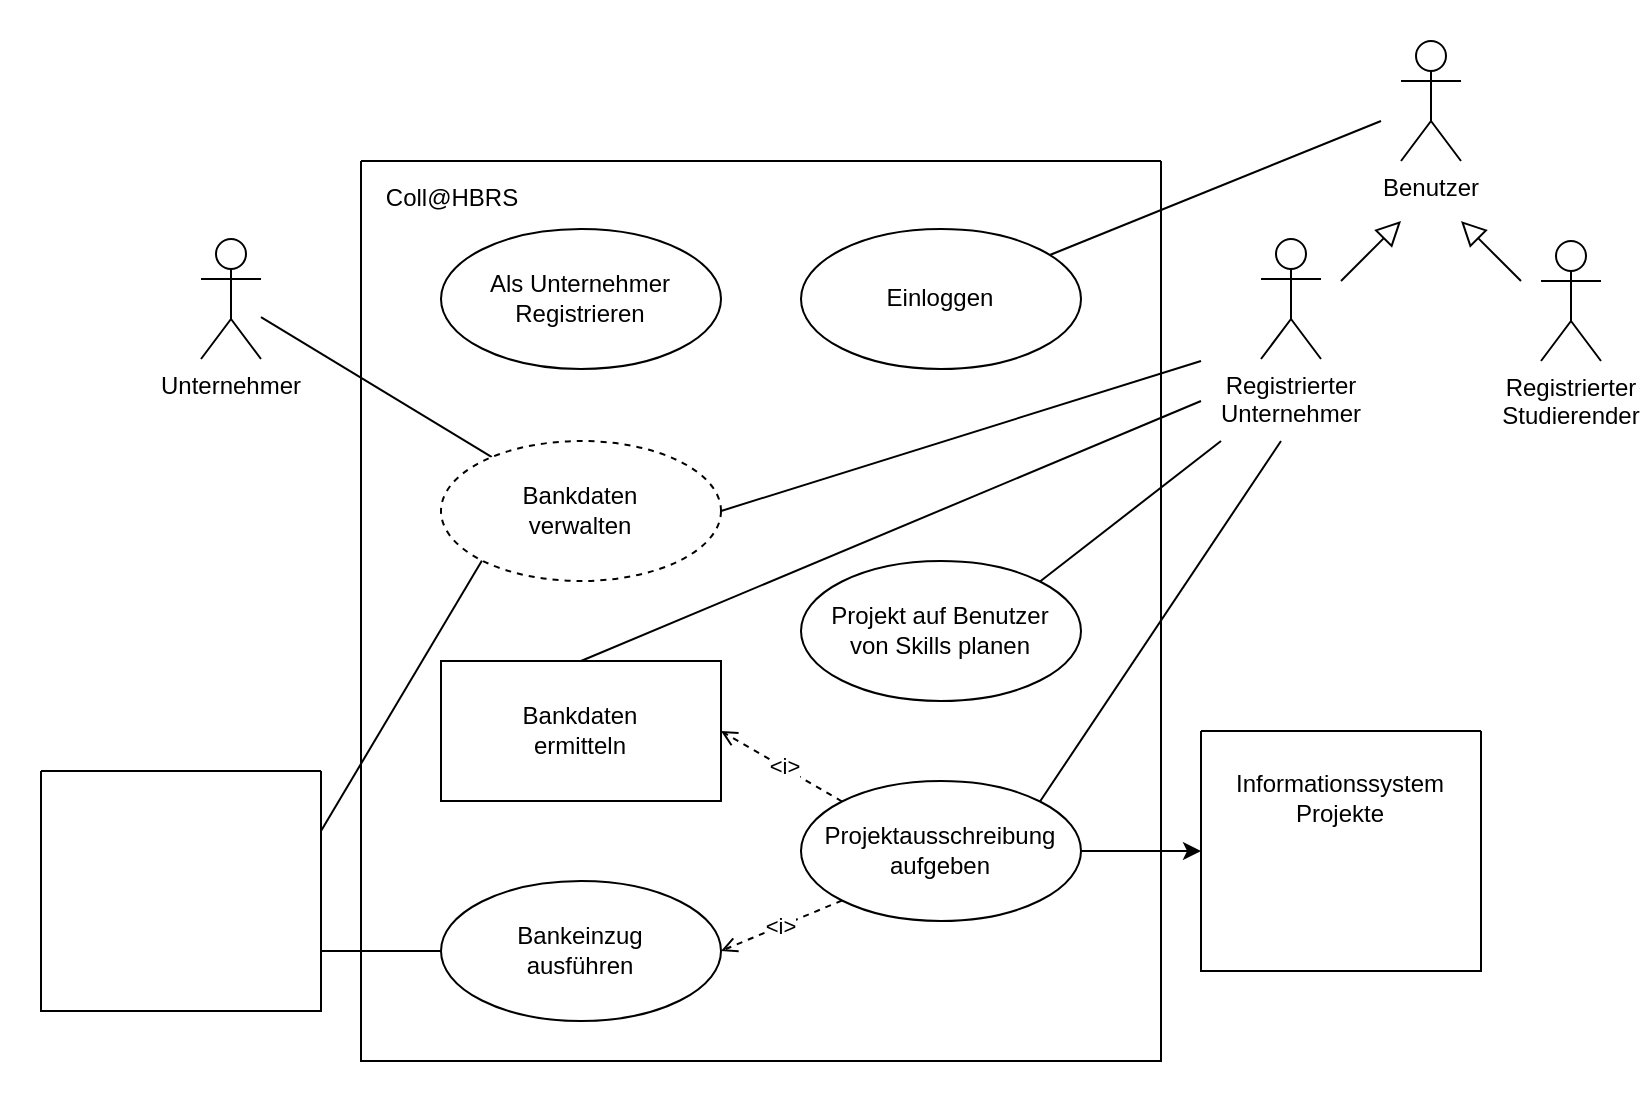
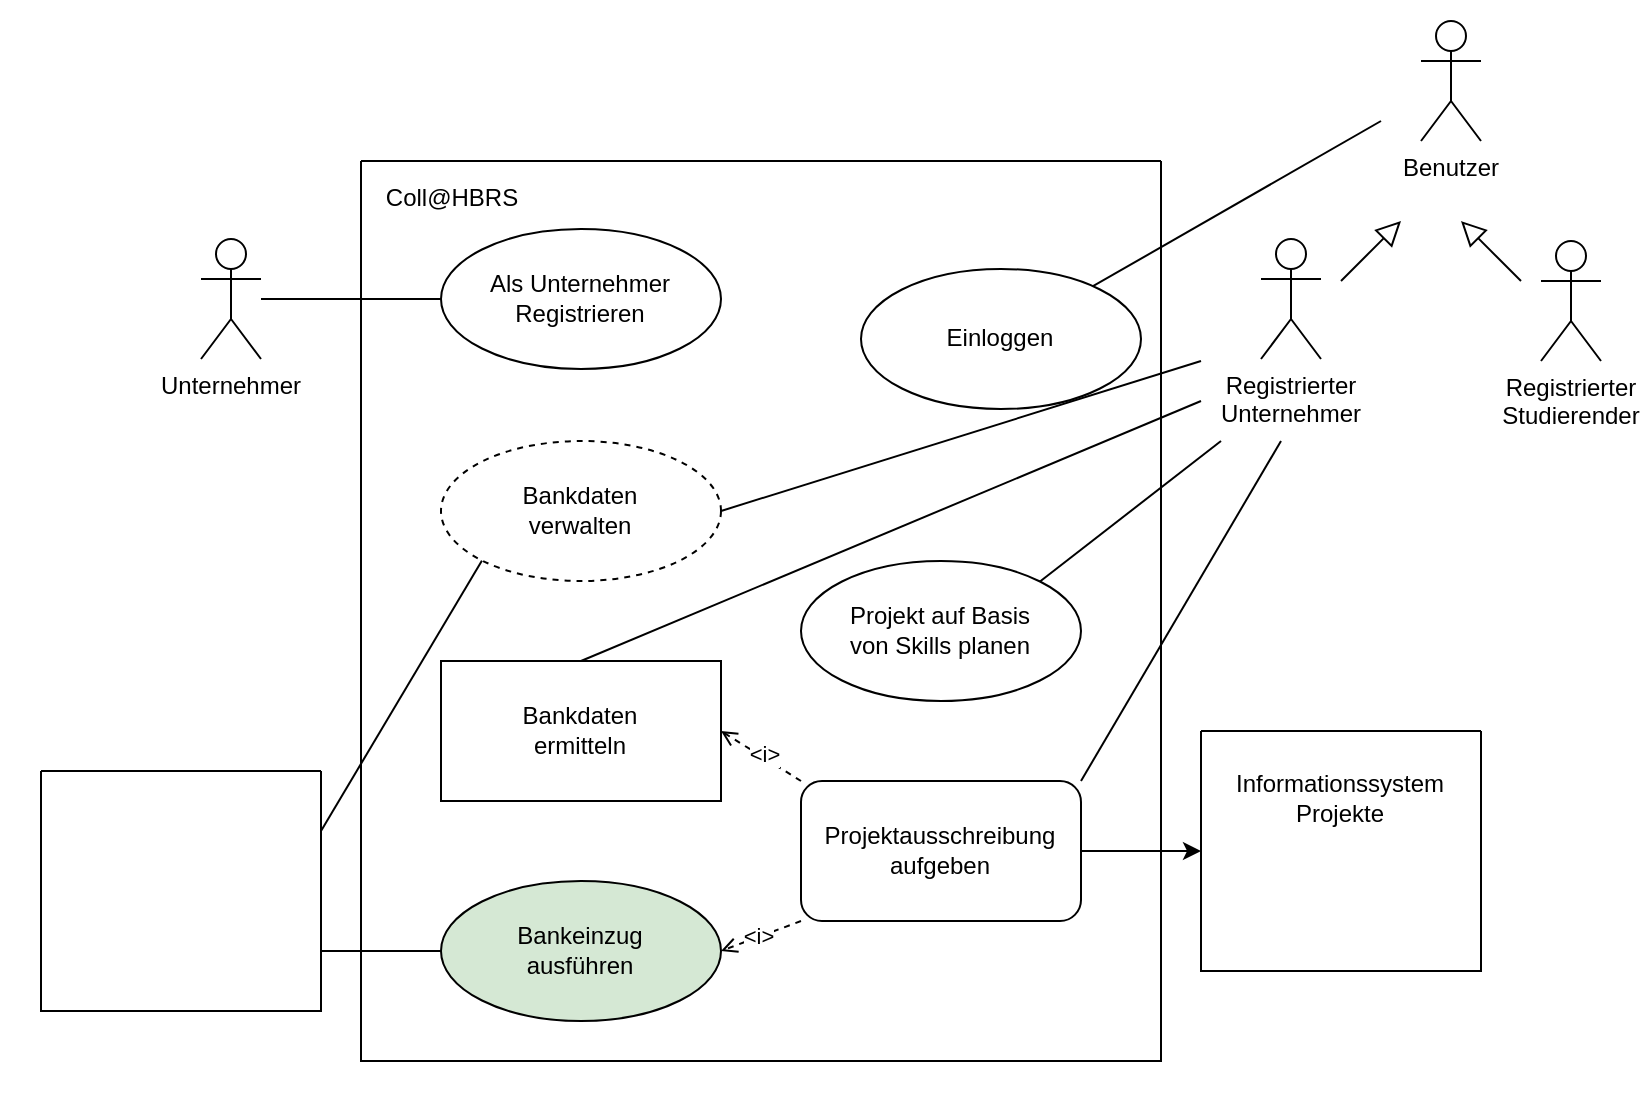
(1431, 101) -> (1451, 81)
(941, 299) -> (1001, 339)
(428, 419) -> (351, 299)
(941, 631) -> (941, 631)
(941, 851) -> (941, 851)
(581, 951) -> (581, 951)
